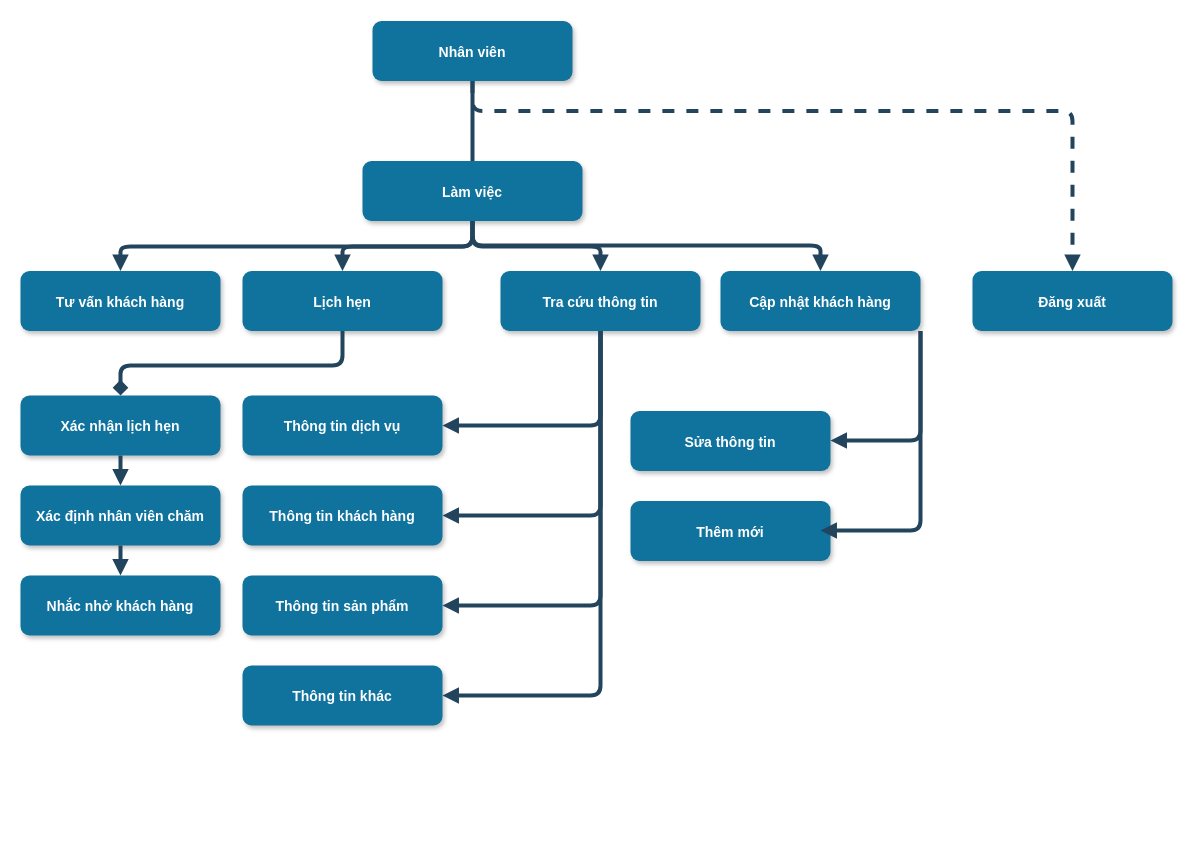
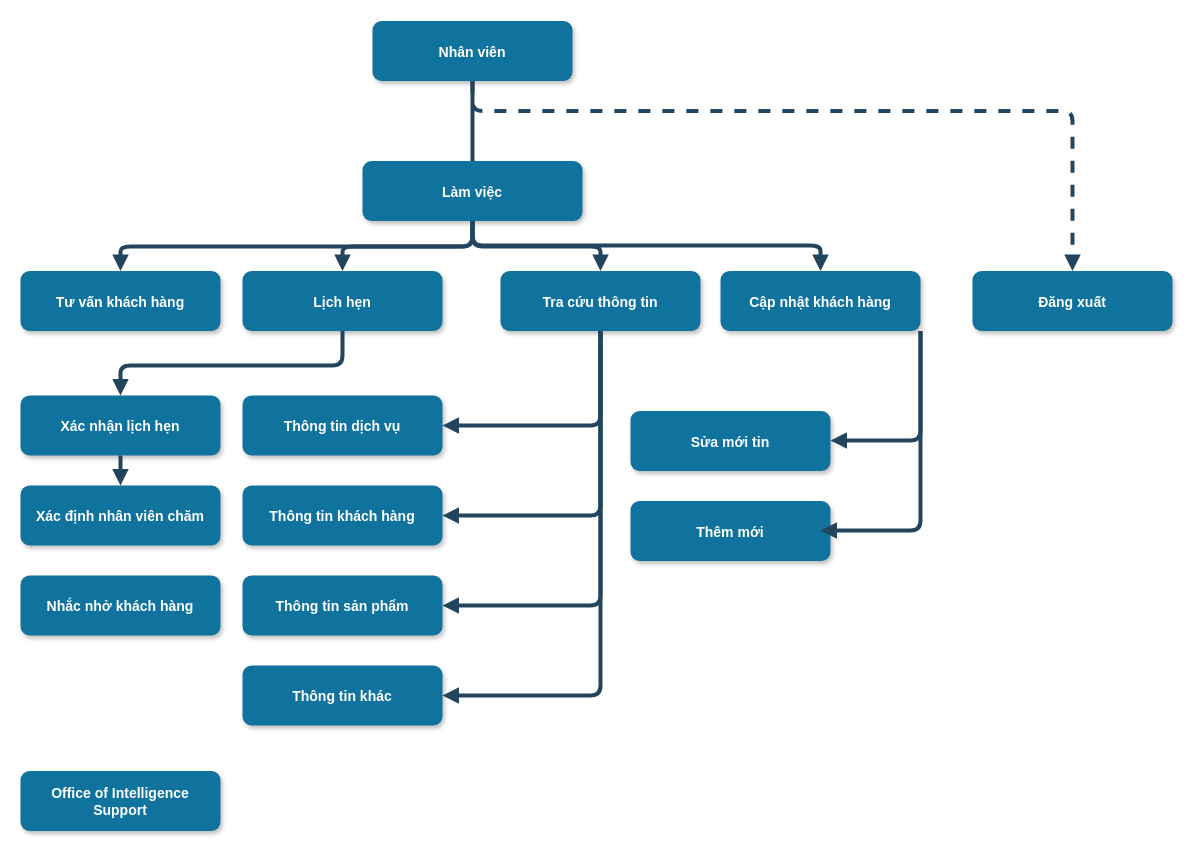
(121, 372) -> (121, 372)
(730, 442) -> (730, 442)
(121, 556) -> none
none -> (121, 801)
